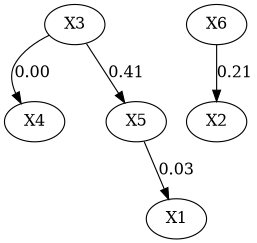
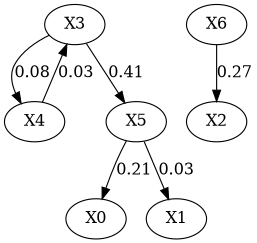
(32, 73) -> (32, 73)
(234, 73) -> (234, 73)
none -> (52, 79)
none -> (96, 219)
